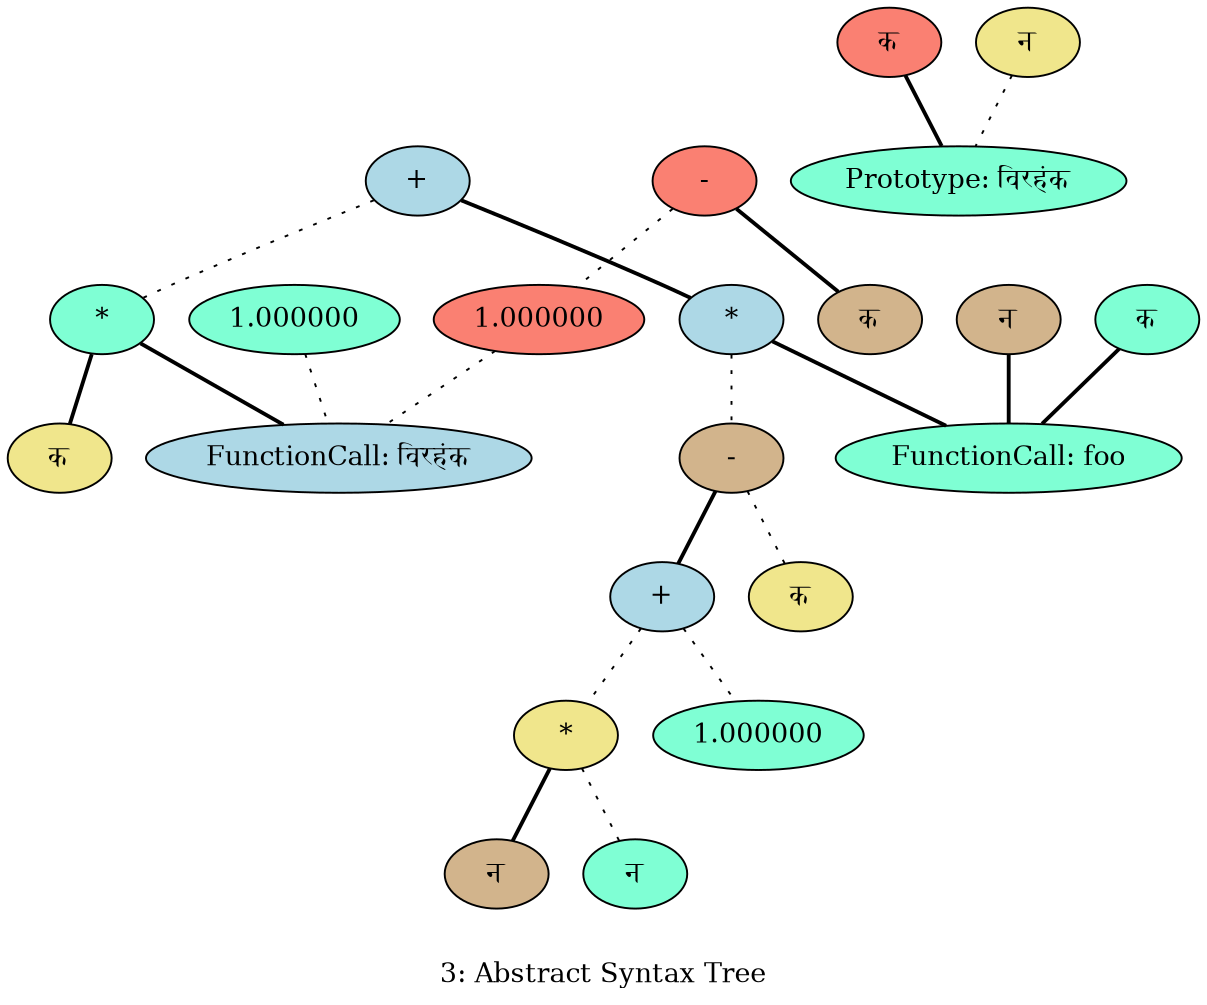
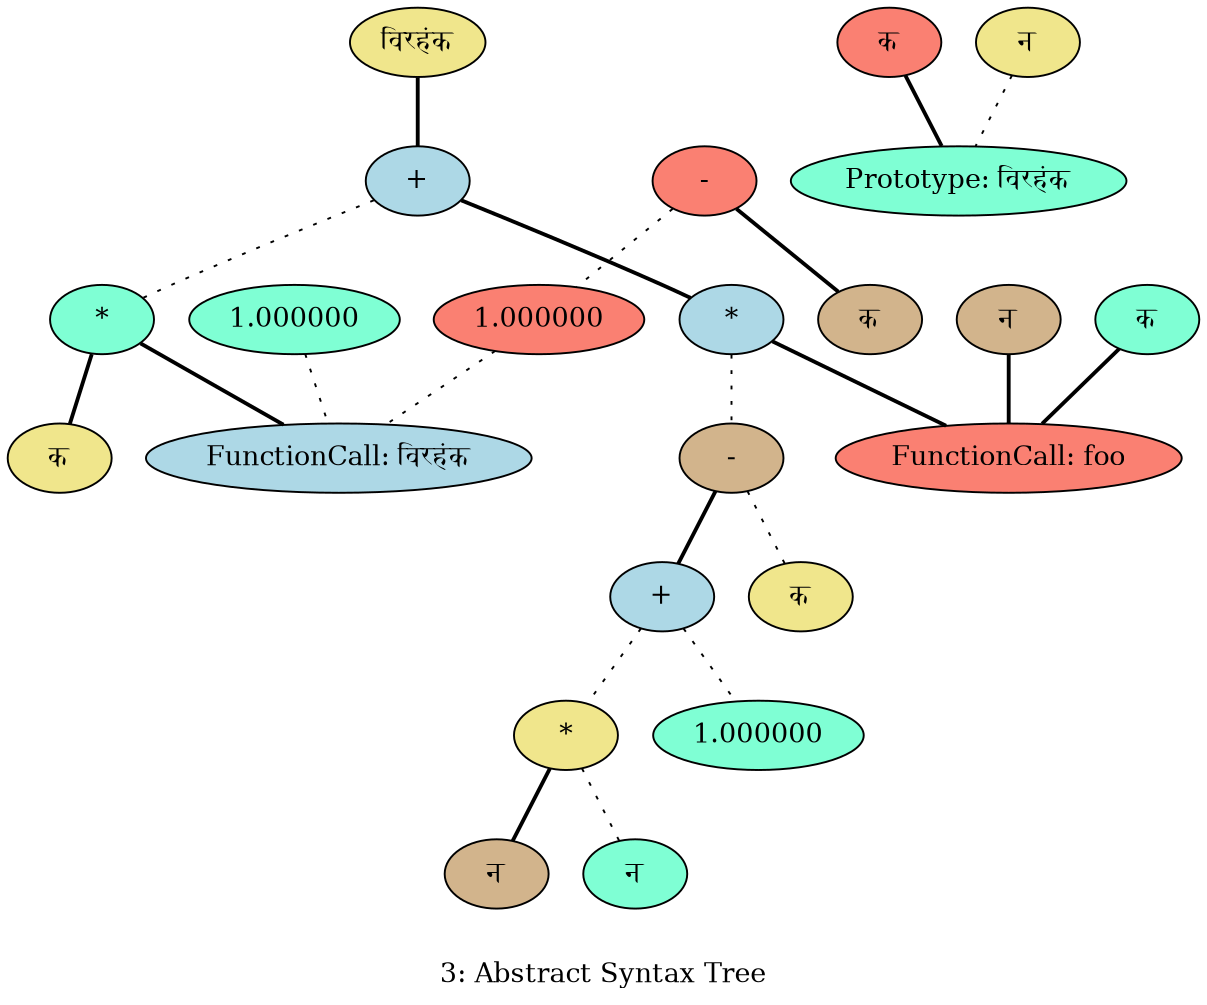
none -> (418, 42)
(1009, 458) -> (1009, 458)
